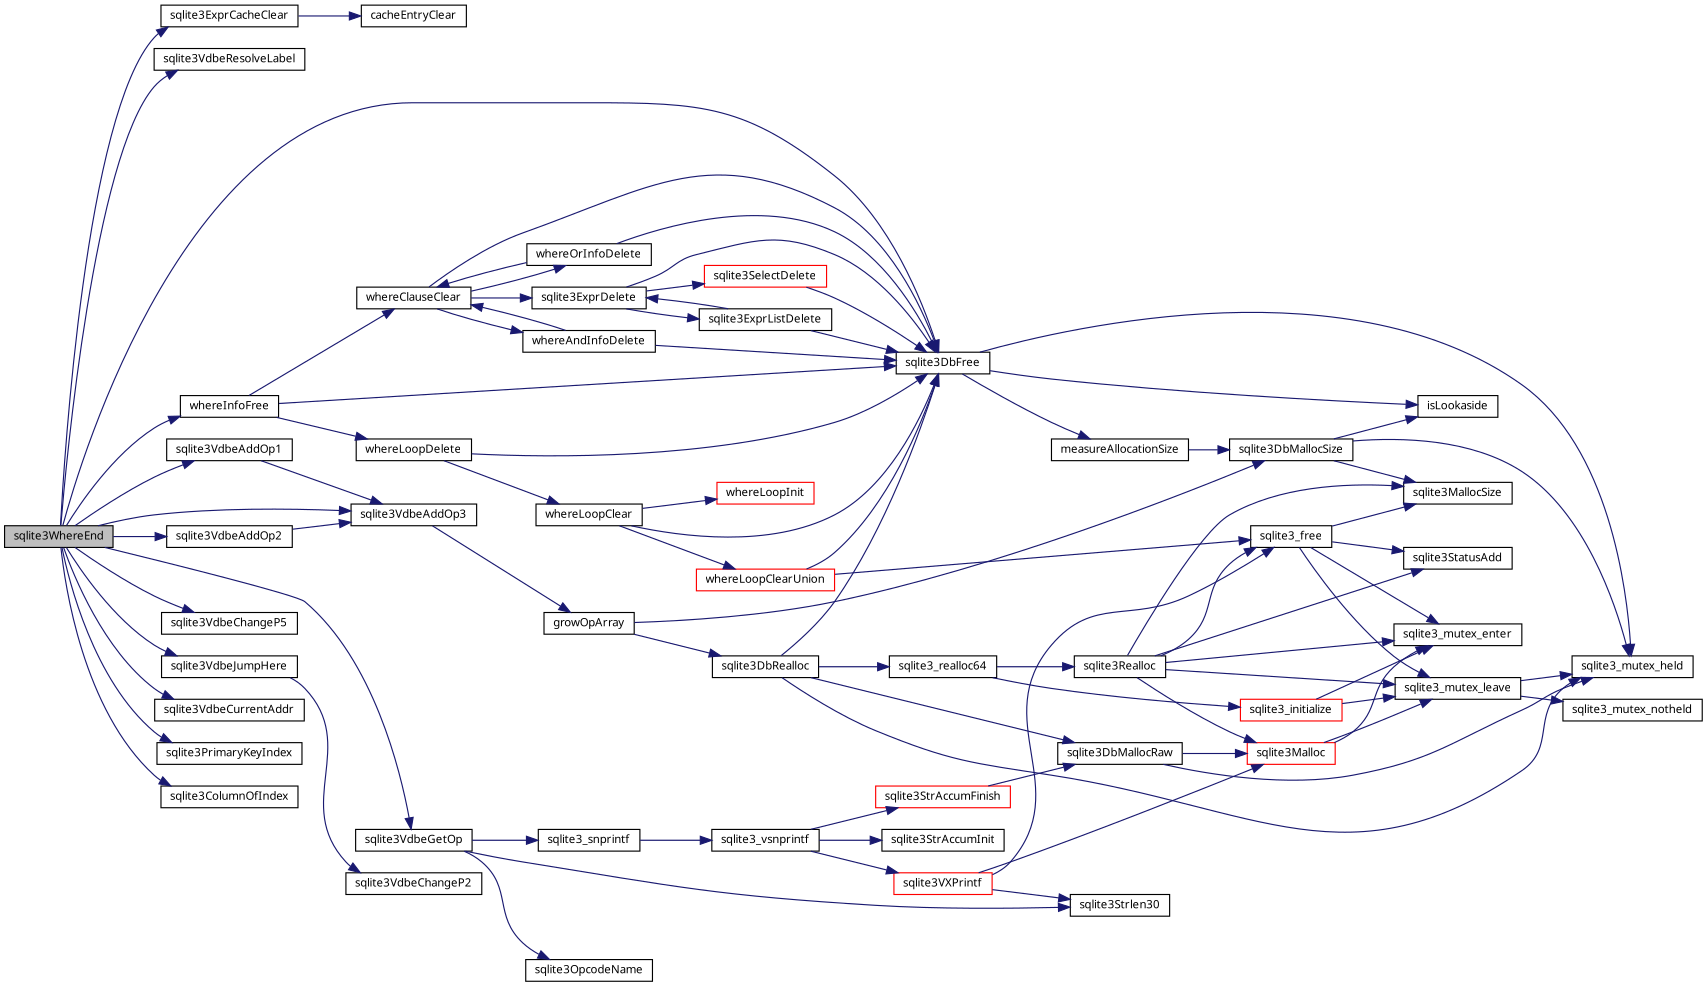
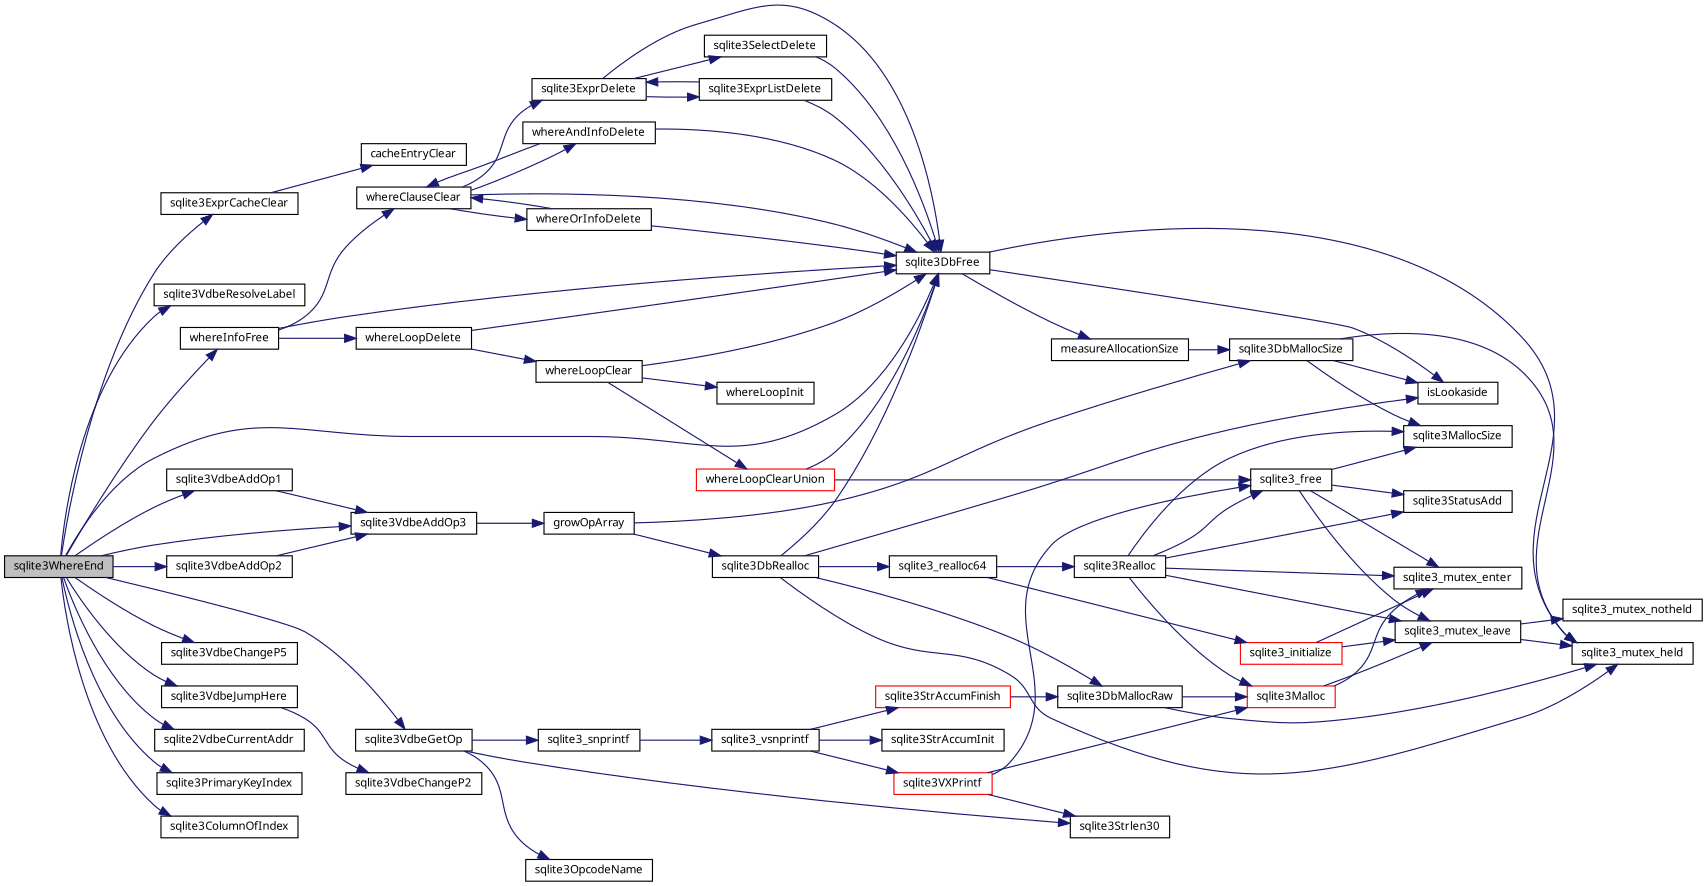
(765, 276) -> (765, 46)
none -> (1103, 466)
(765, 493) -> (765, 393)
(229, 710) -> (229, 740)
